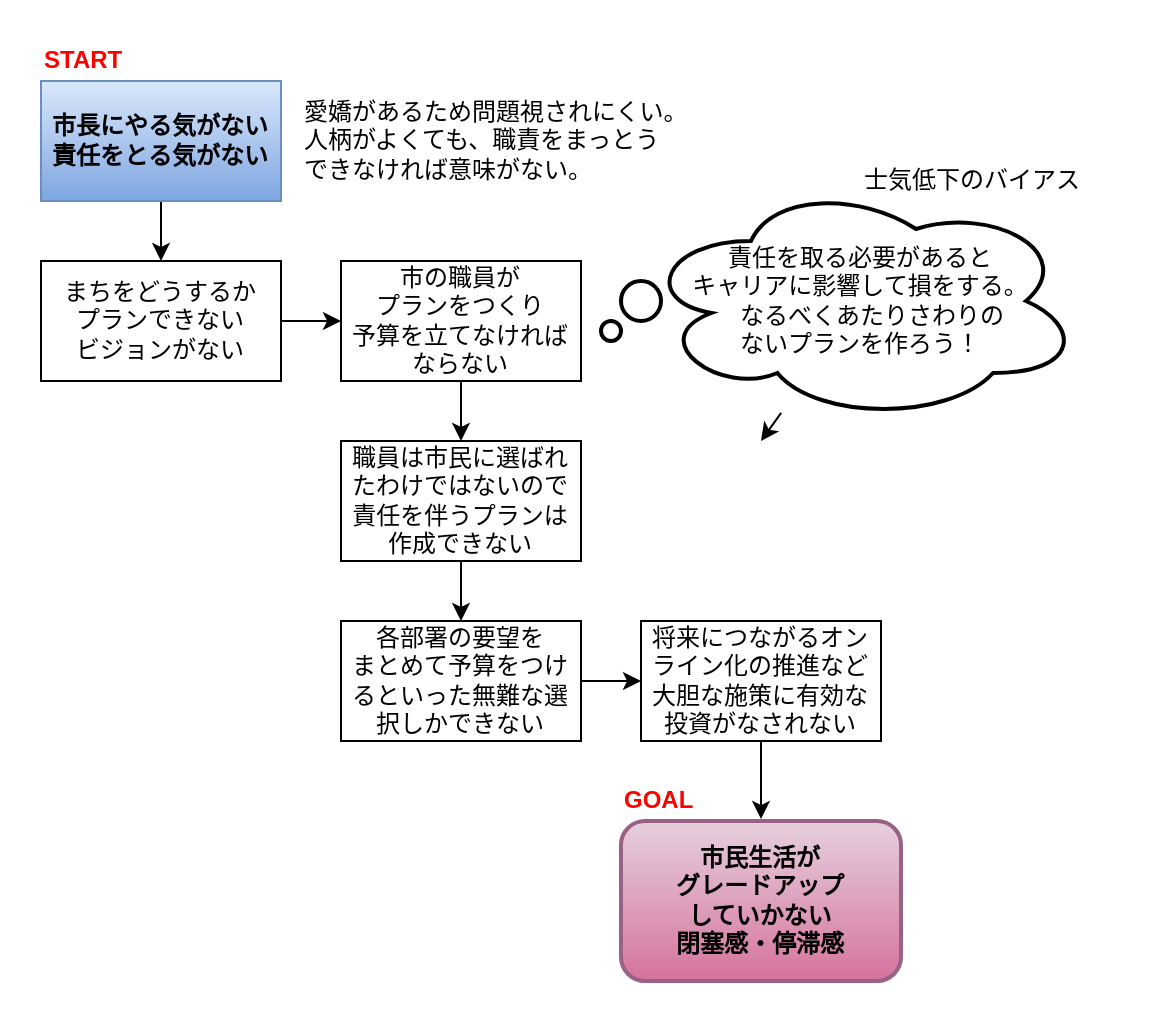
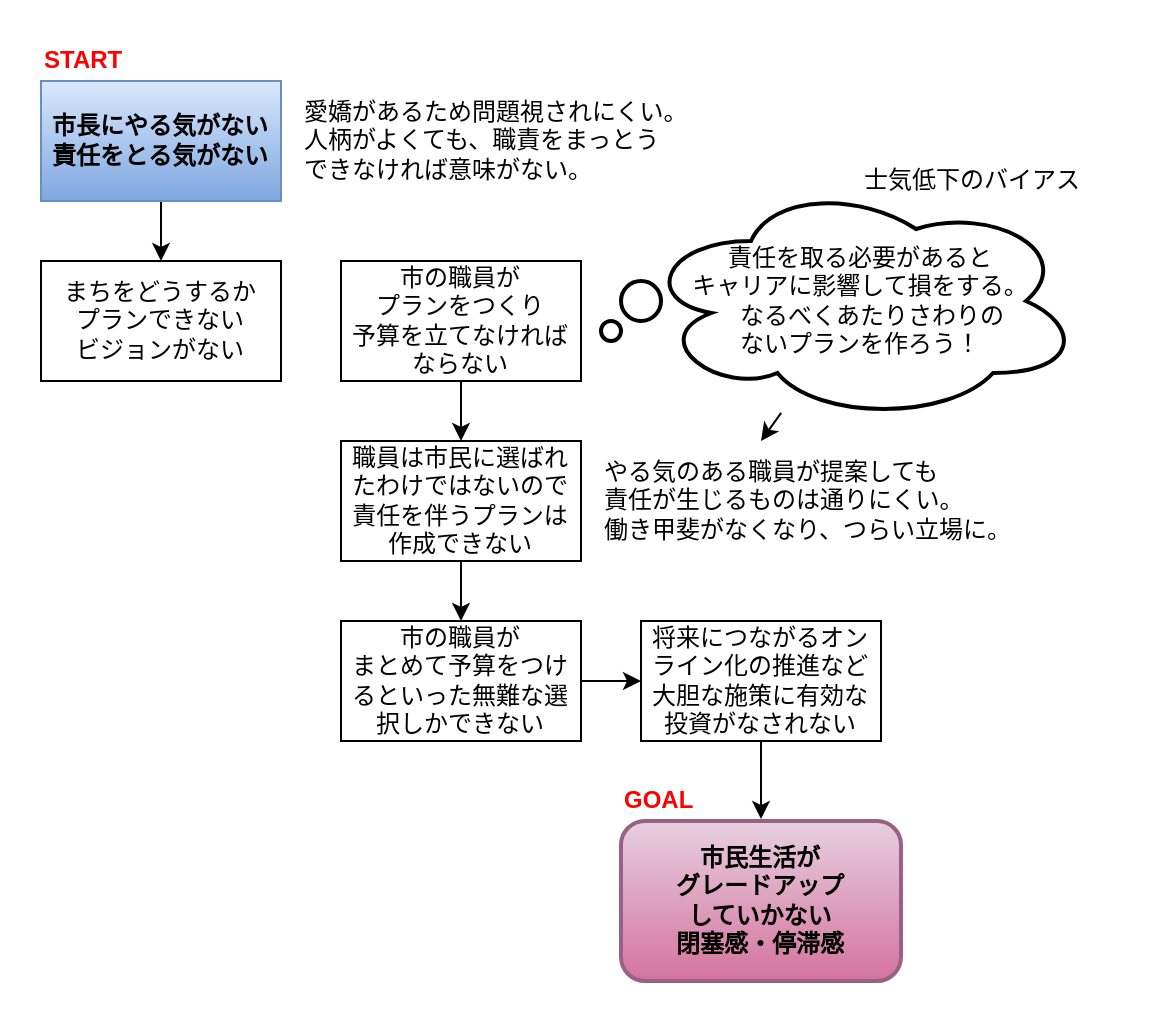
(318, 321) -> none
none -> (811, 501)
(461, 681) -> (461, 681)
